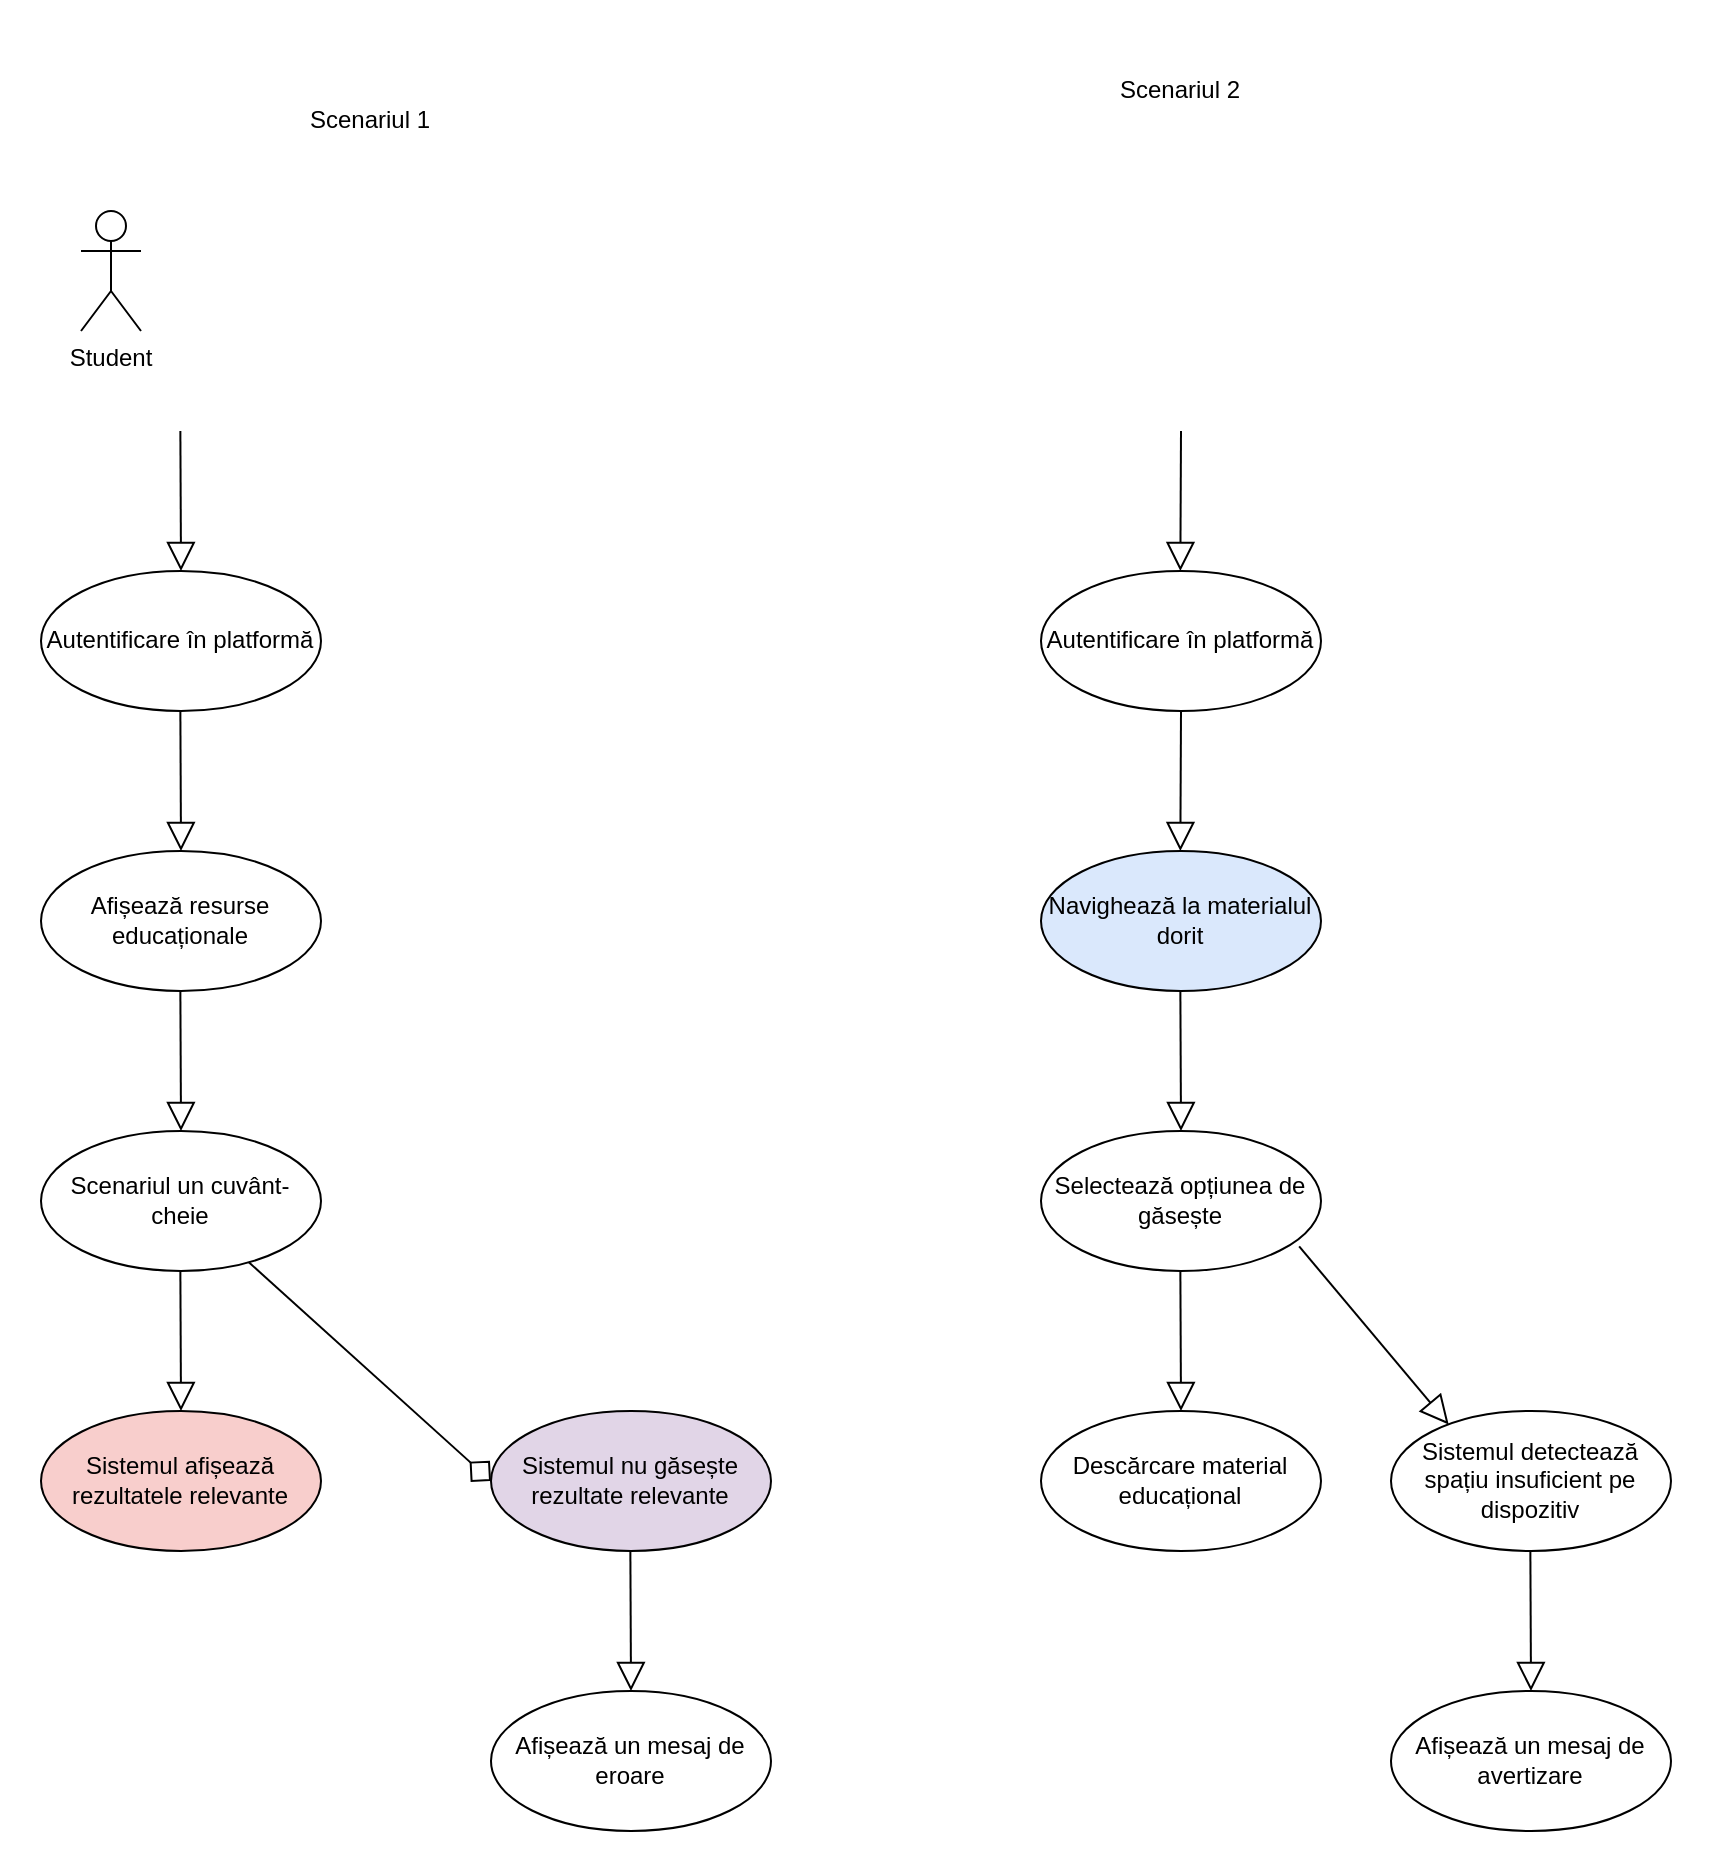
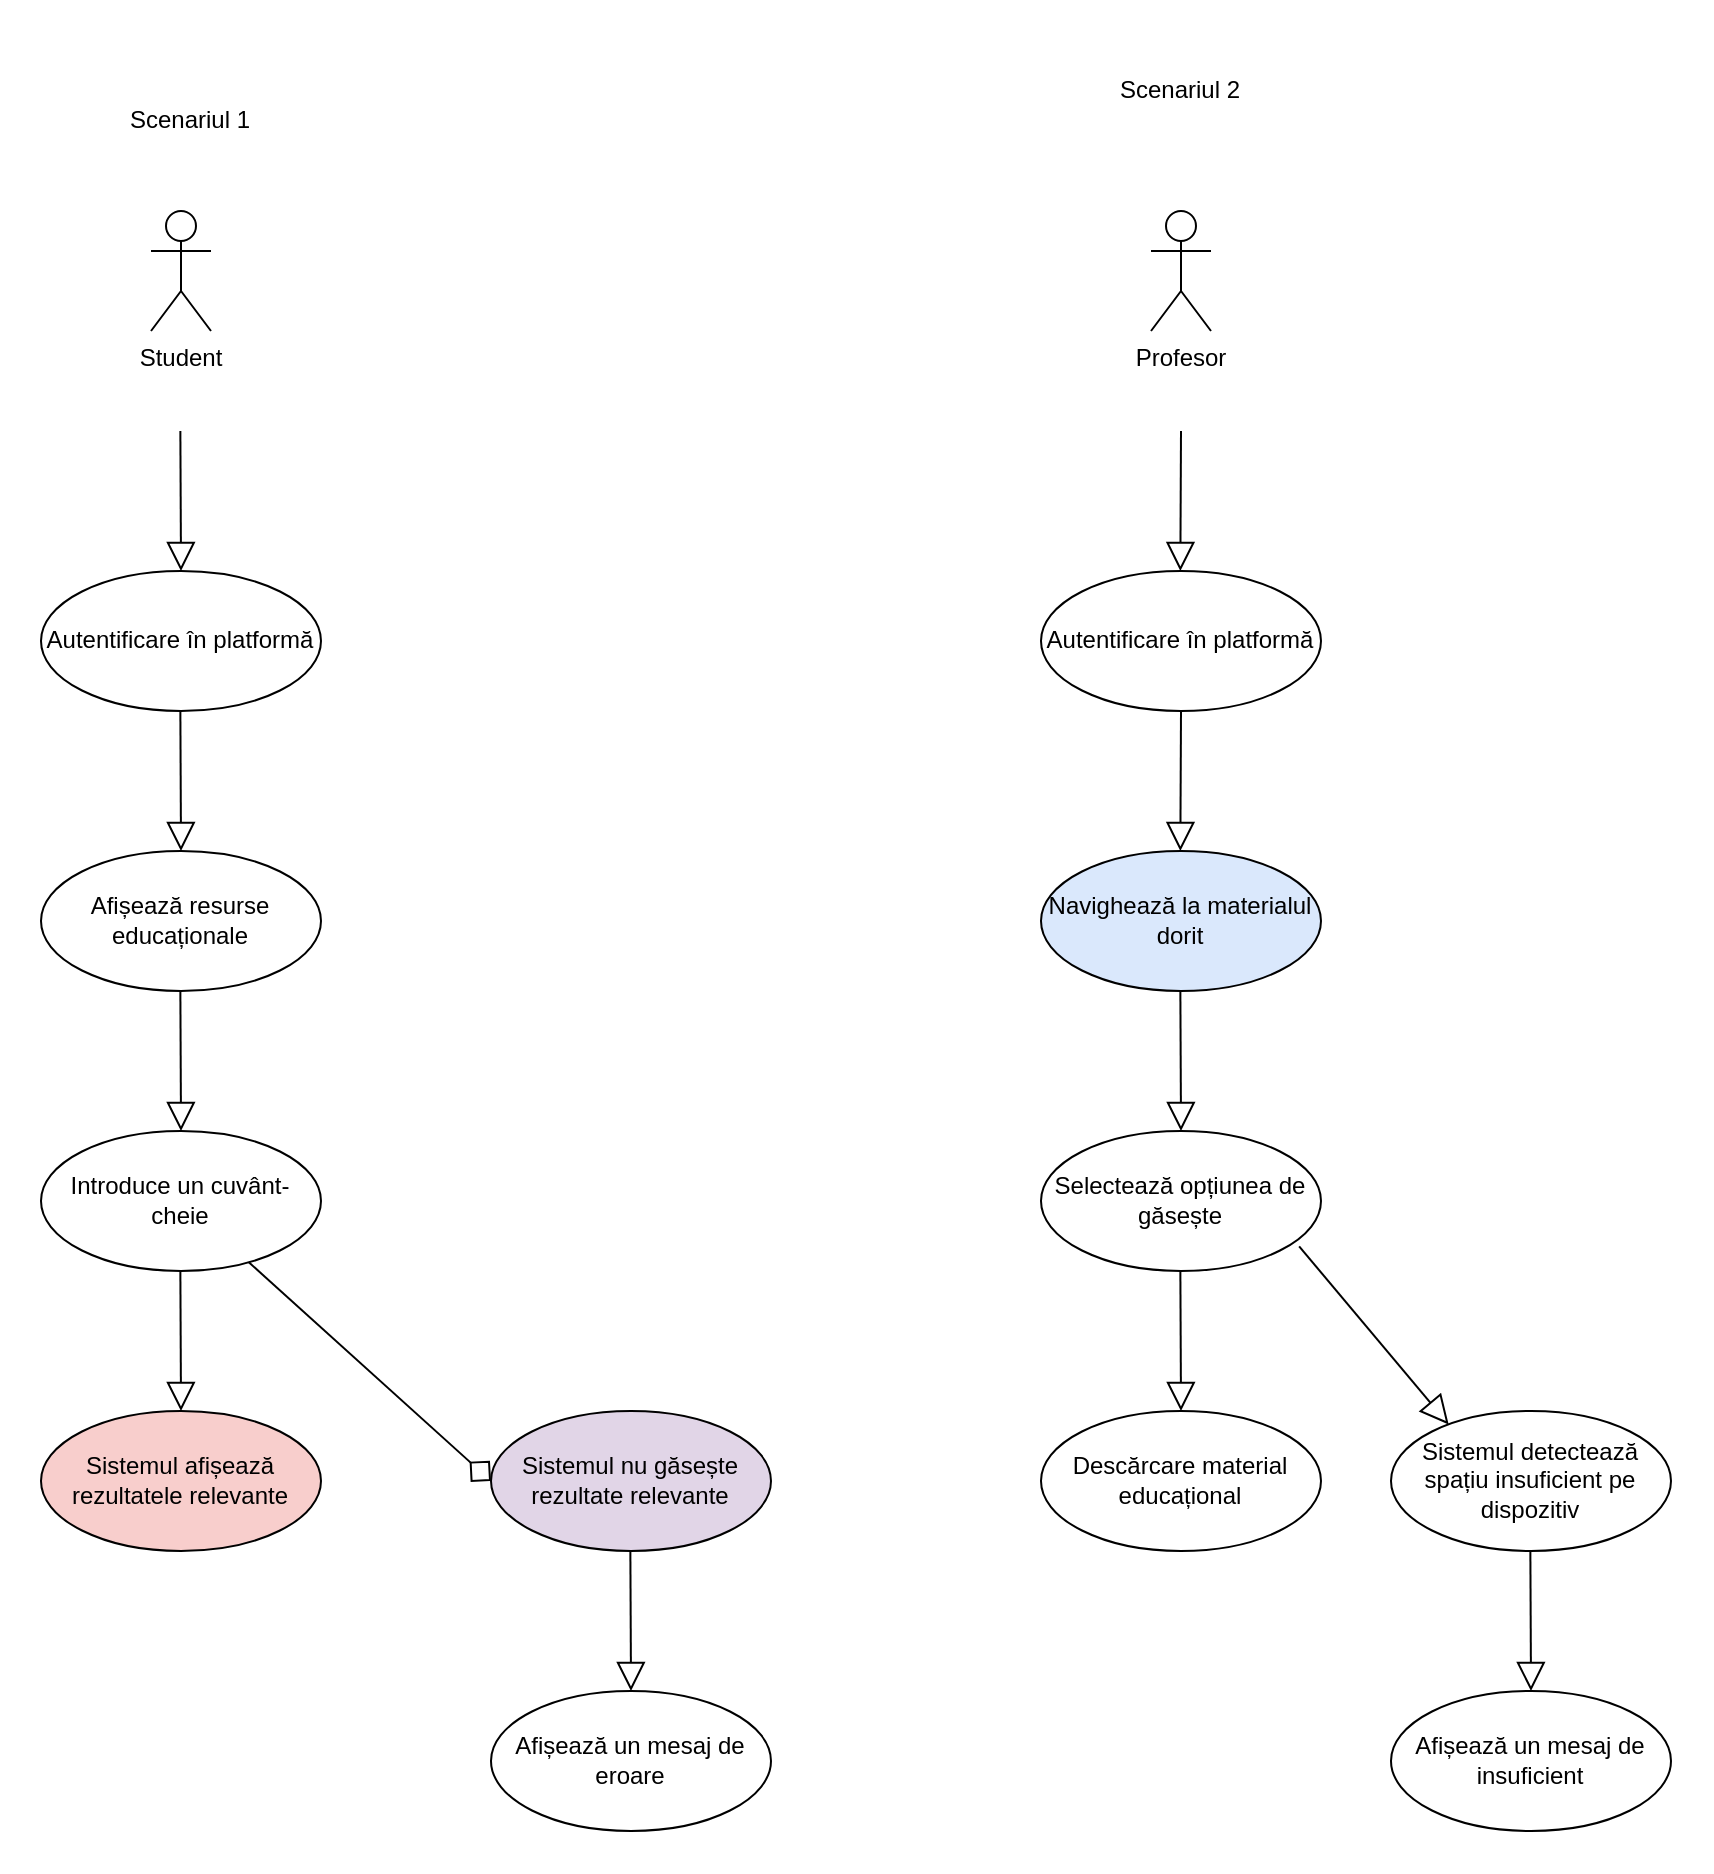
(371, 121) -> (191, 121)
(111, 271) -> (181, 271)
none -> (1181, 271)
(181, 1201) -> (181, 1201)
(1531, 1761) -> (1531, 1761)
